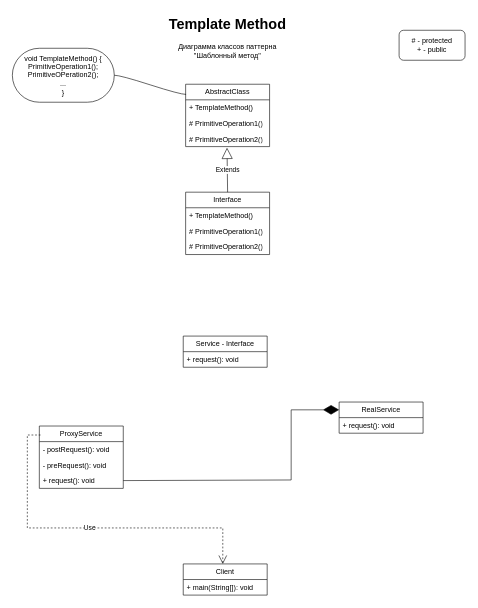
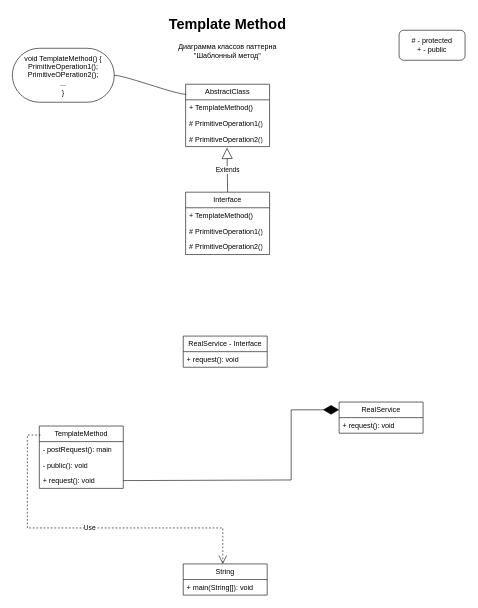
(225, 344) -> (225, 344)
(81, 434) -> (81, 434)
(81, 450) -> (81, 450)
(79, 466) -> (70, 466)
(225, 572) -> (225, 572)
